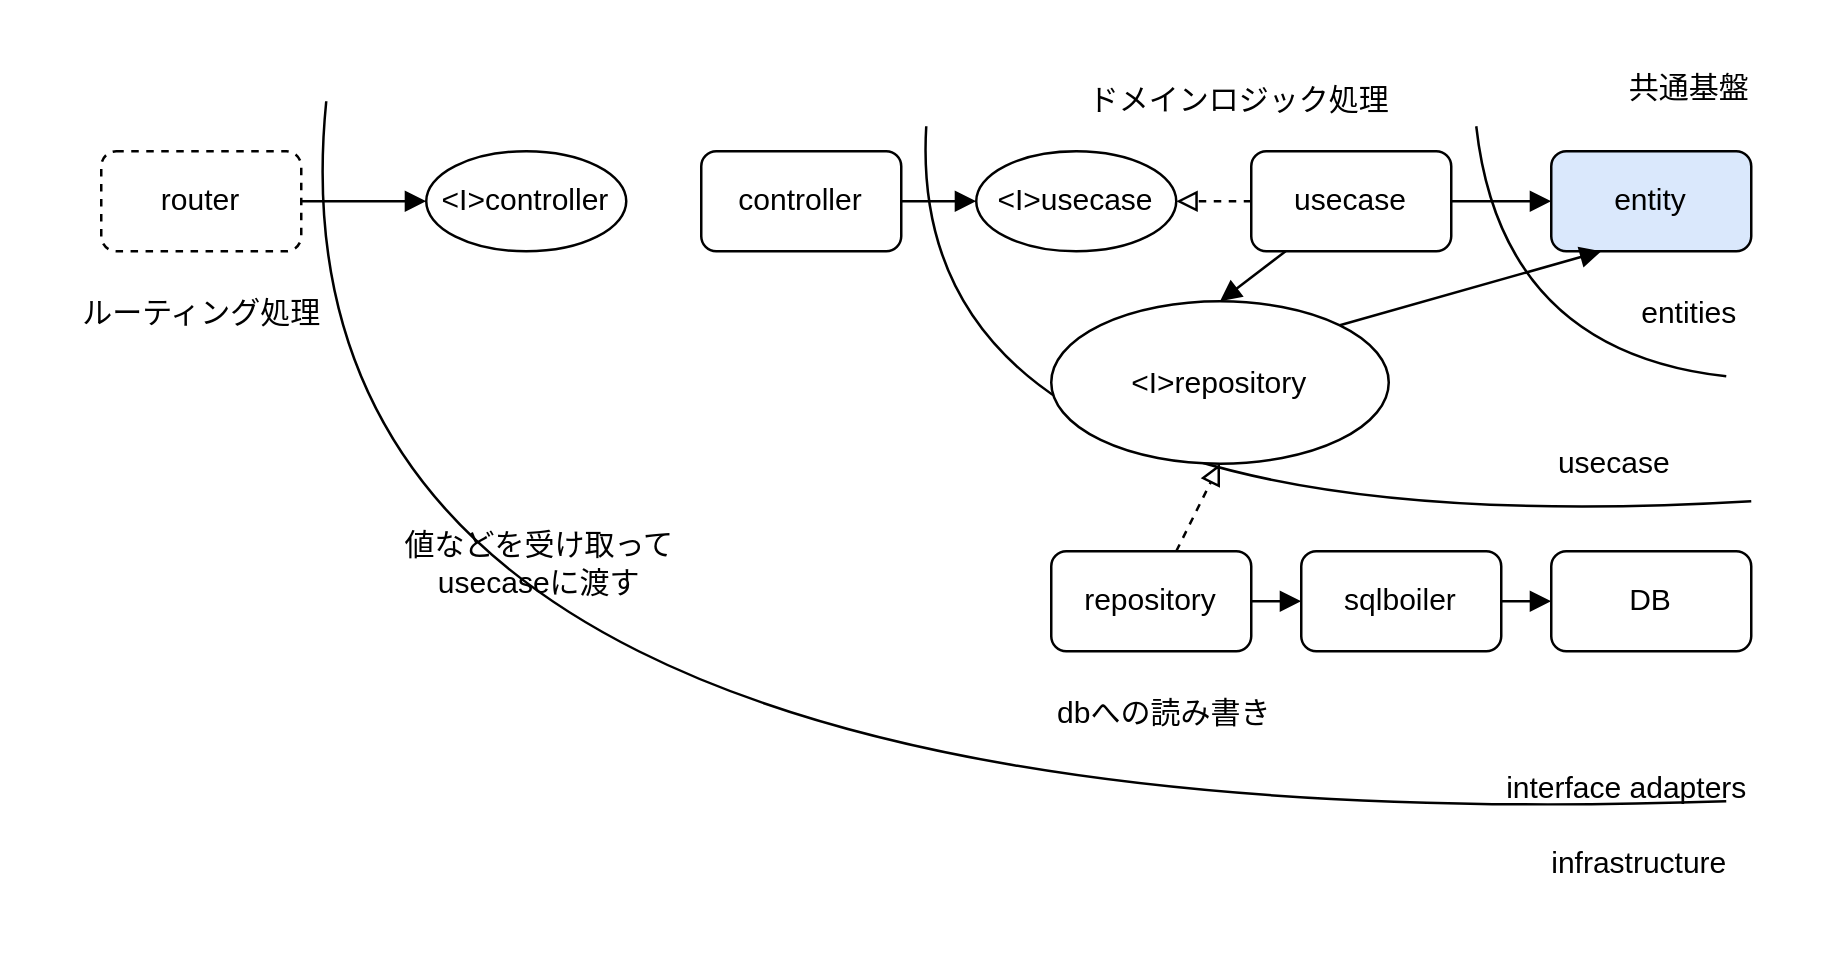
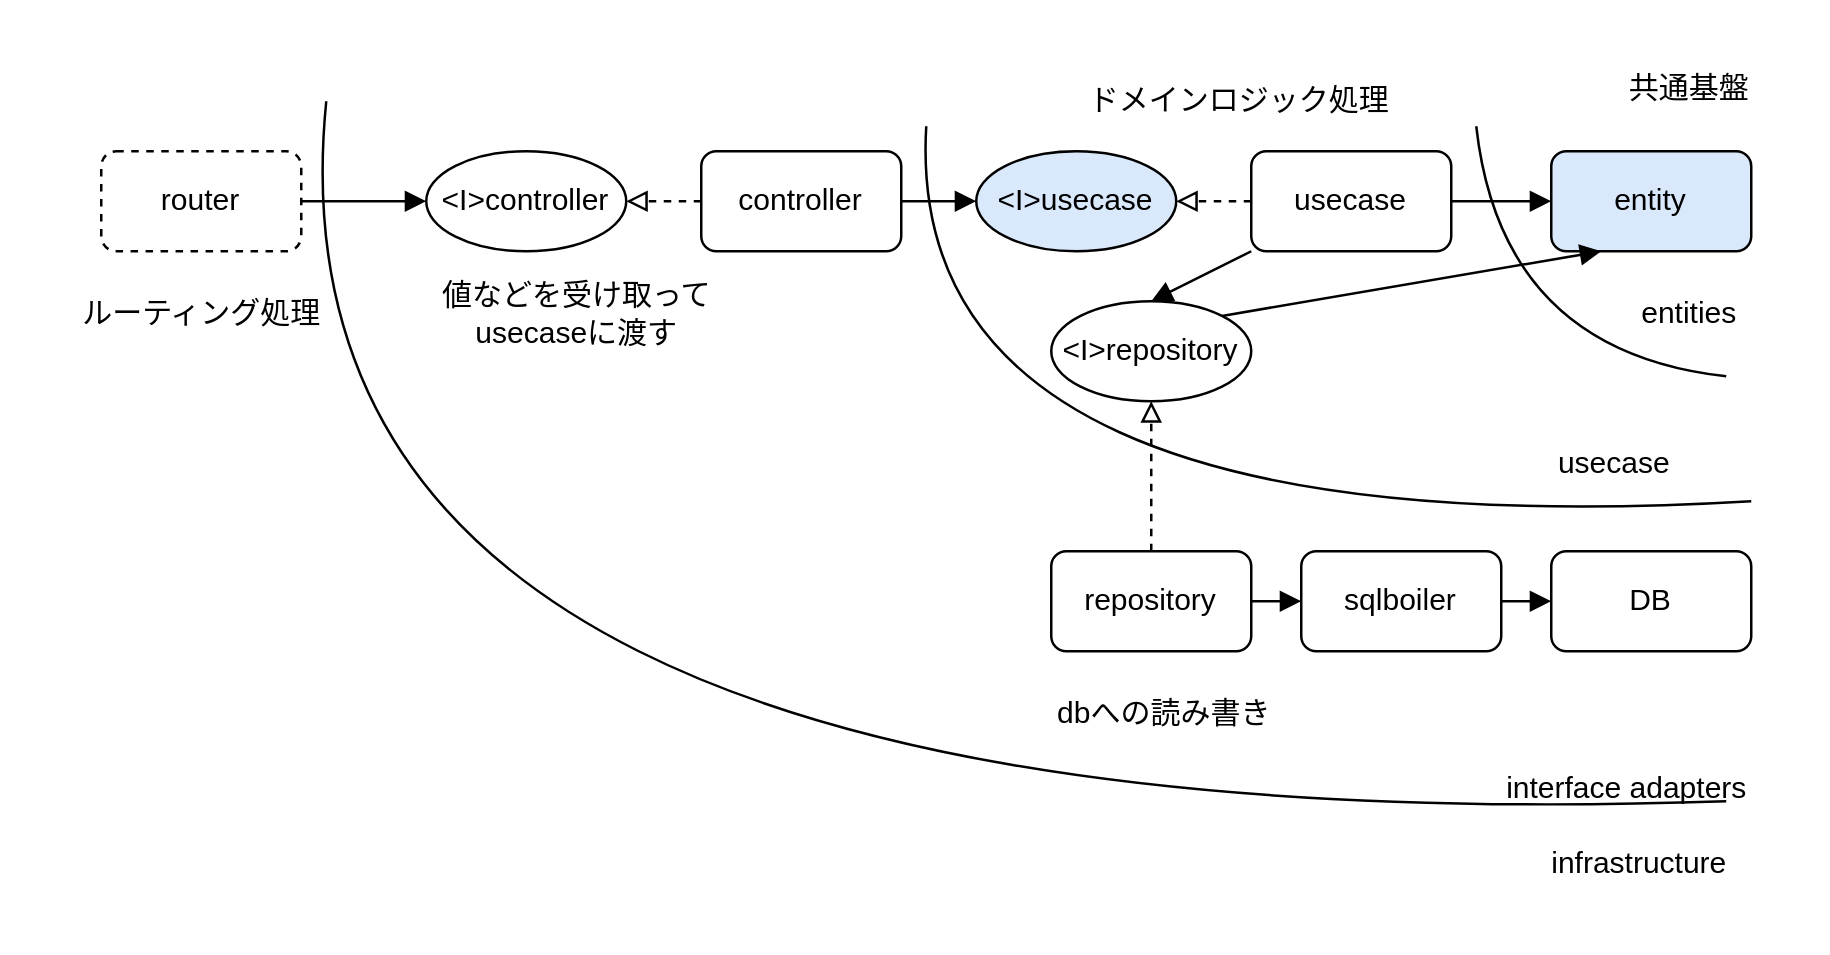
none -> (672, 201)
(1076, 201) -> (1076, 201)
(1220, 383) -> (1151, 351)
(539, 564) -> (576, 314)
